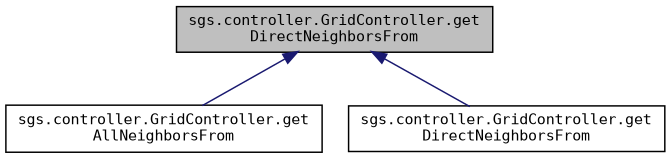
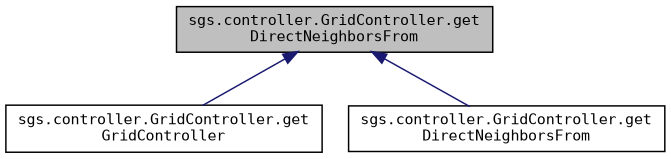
(164, 129) -> (164, 129)
